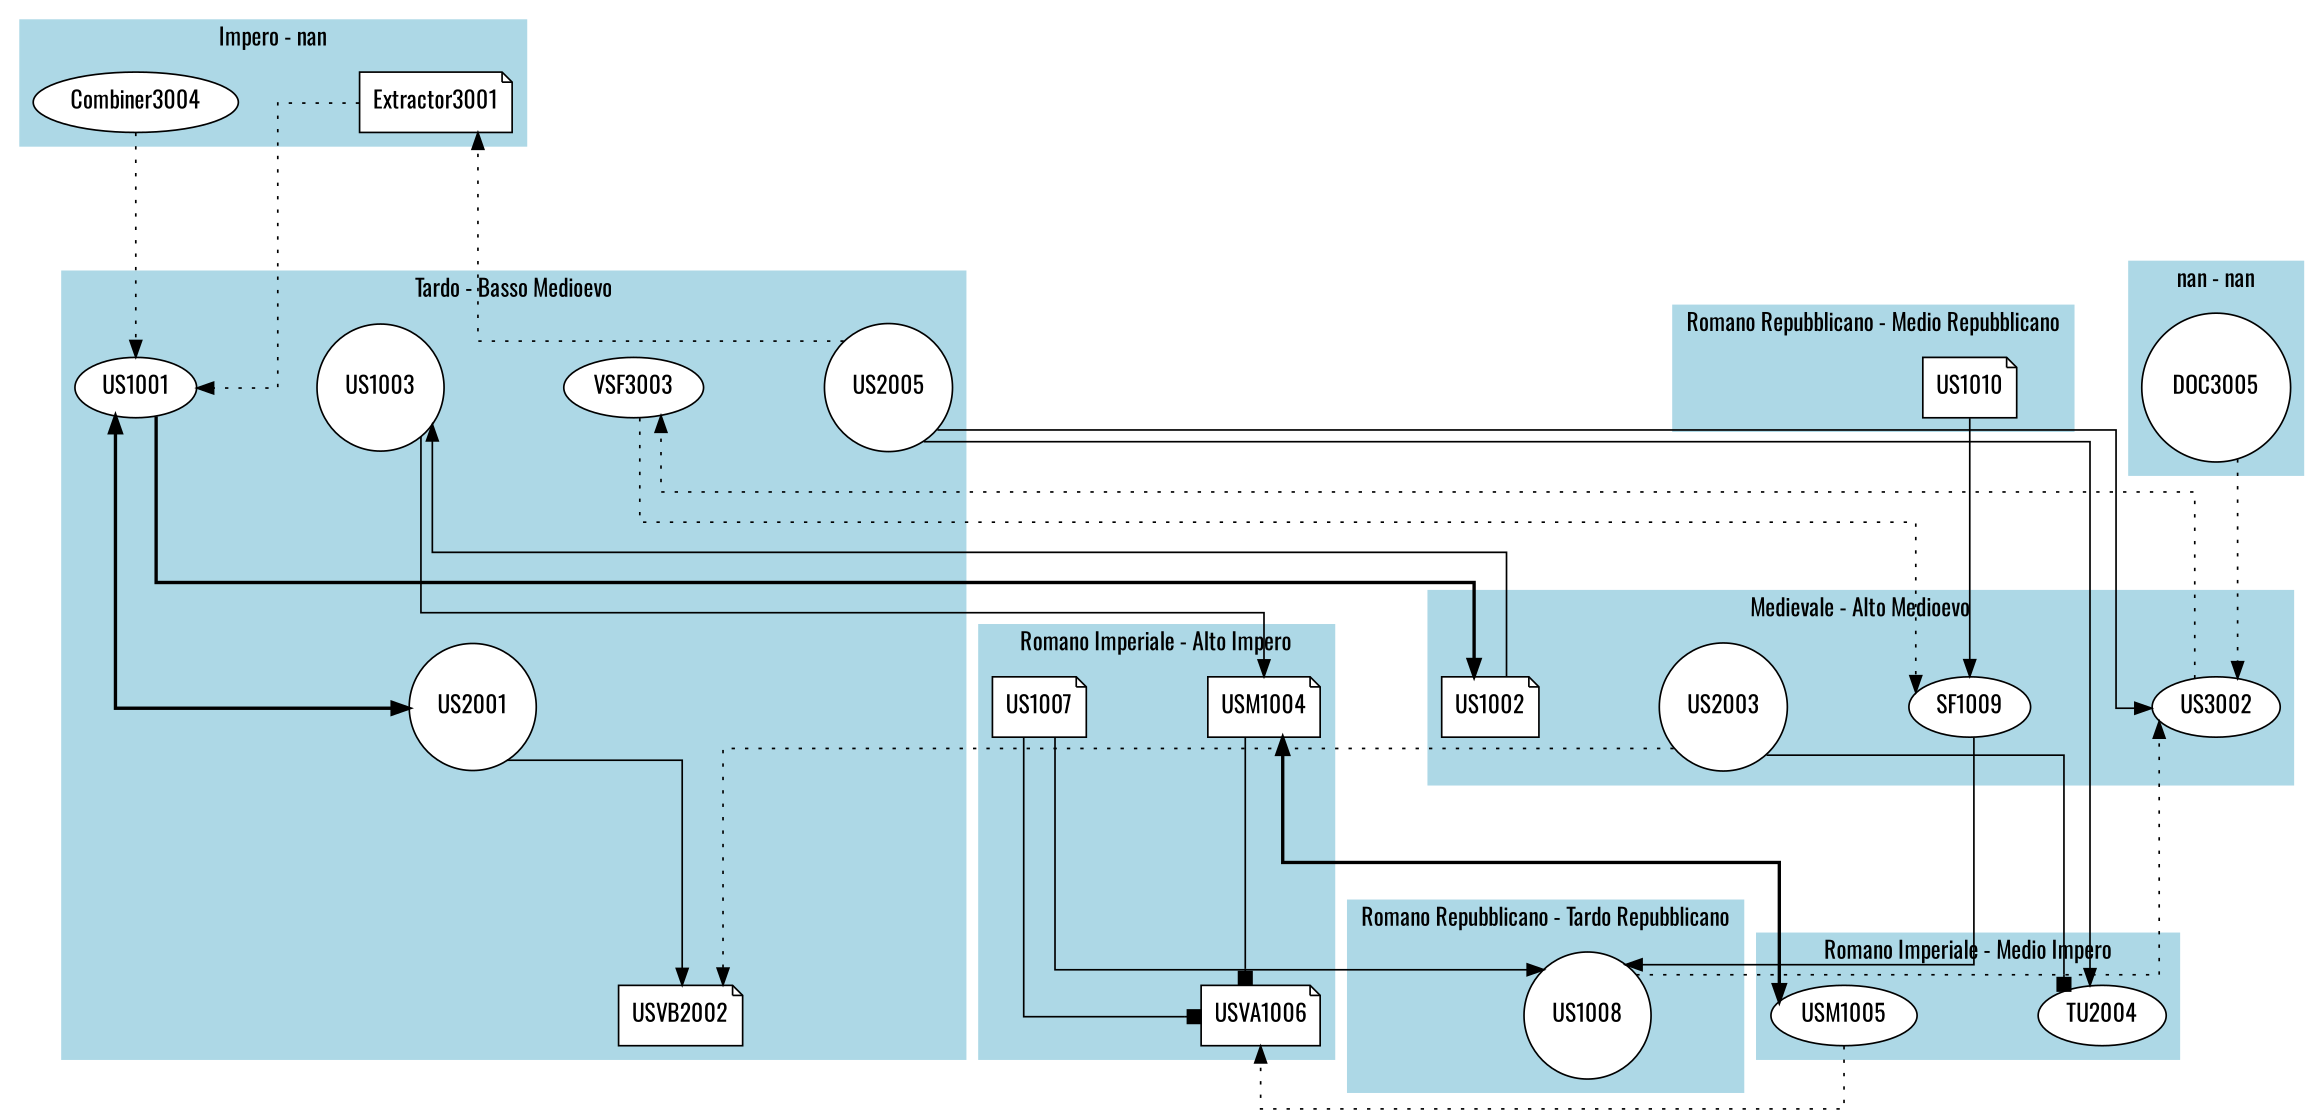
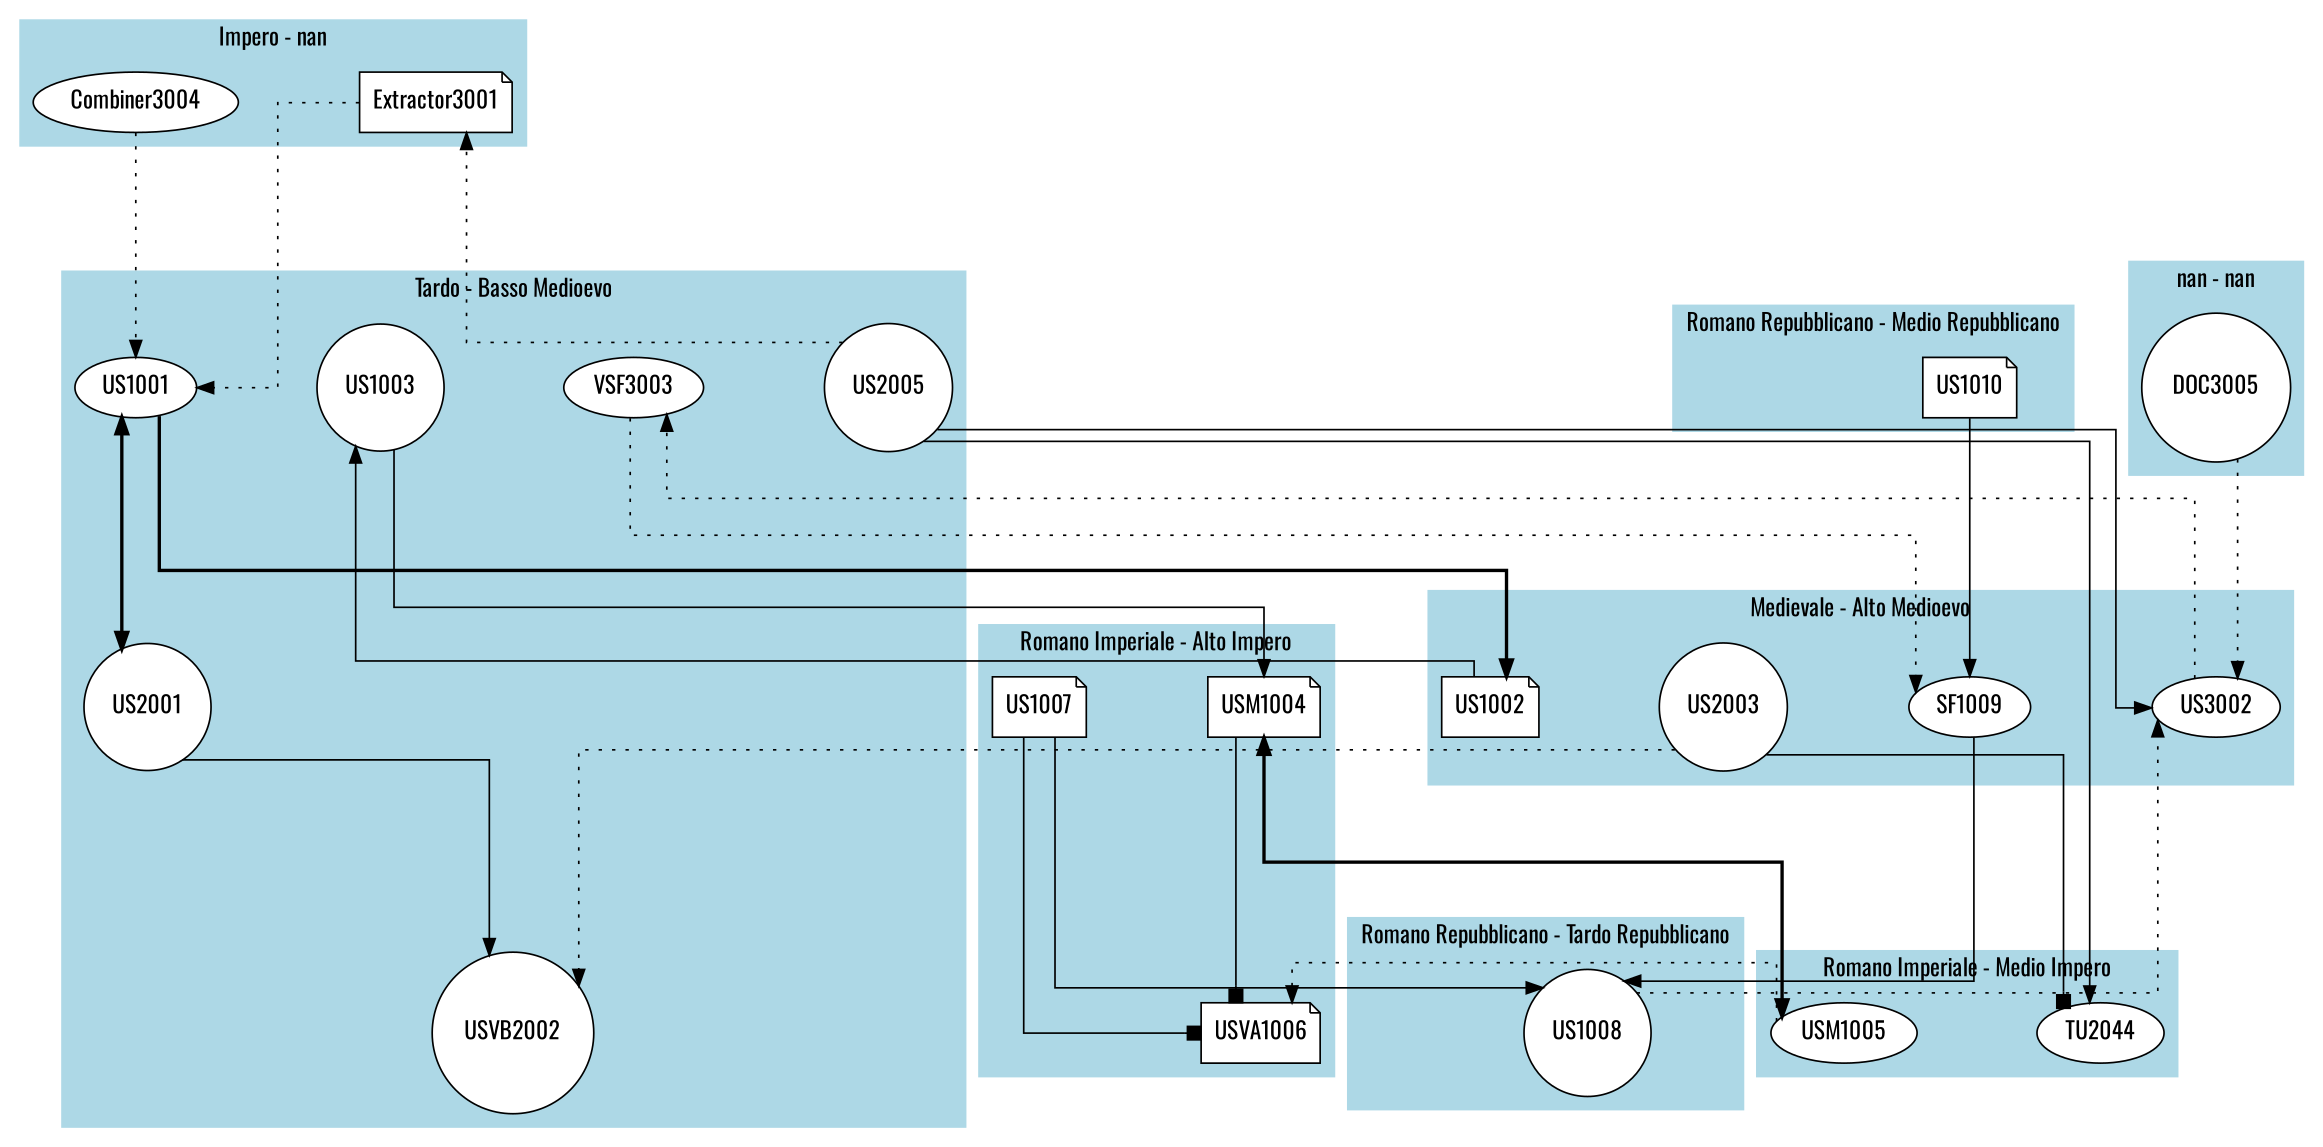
(681, 1016) -> (513, 1033)
(2102, 1016) -> (2101, 1033)
